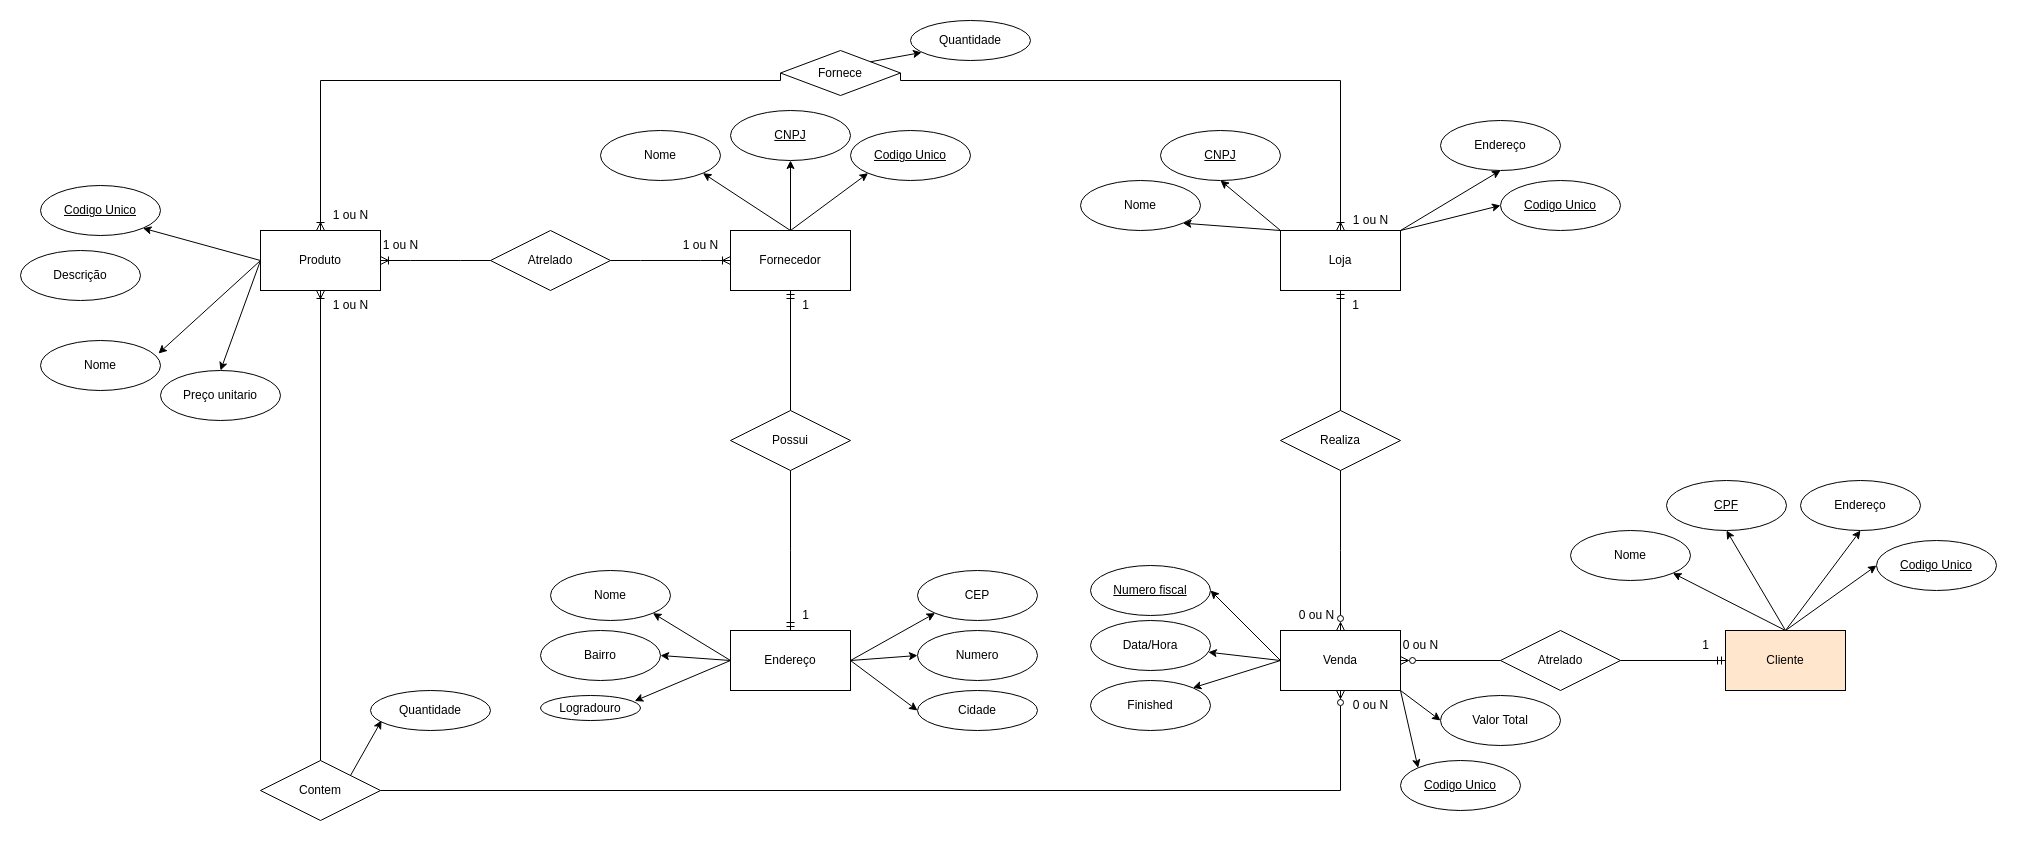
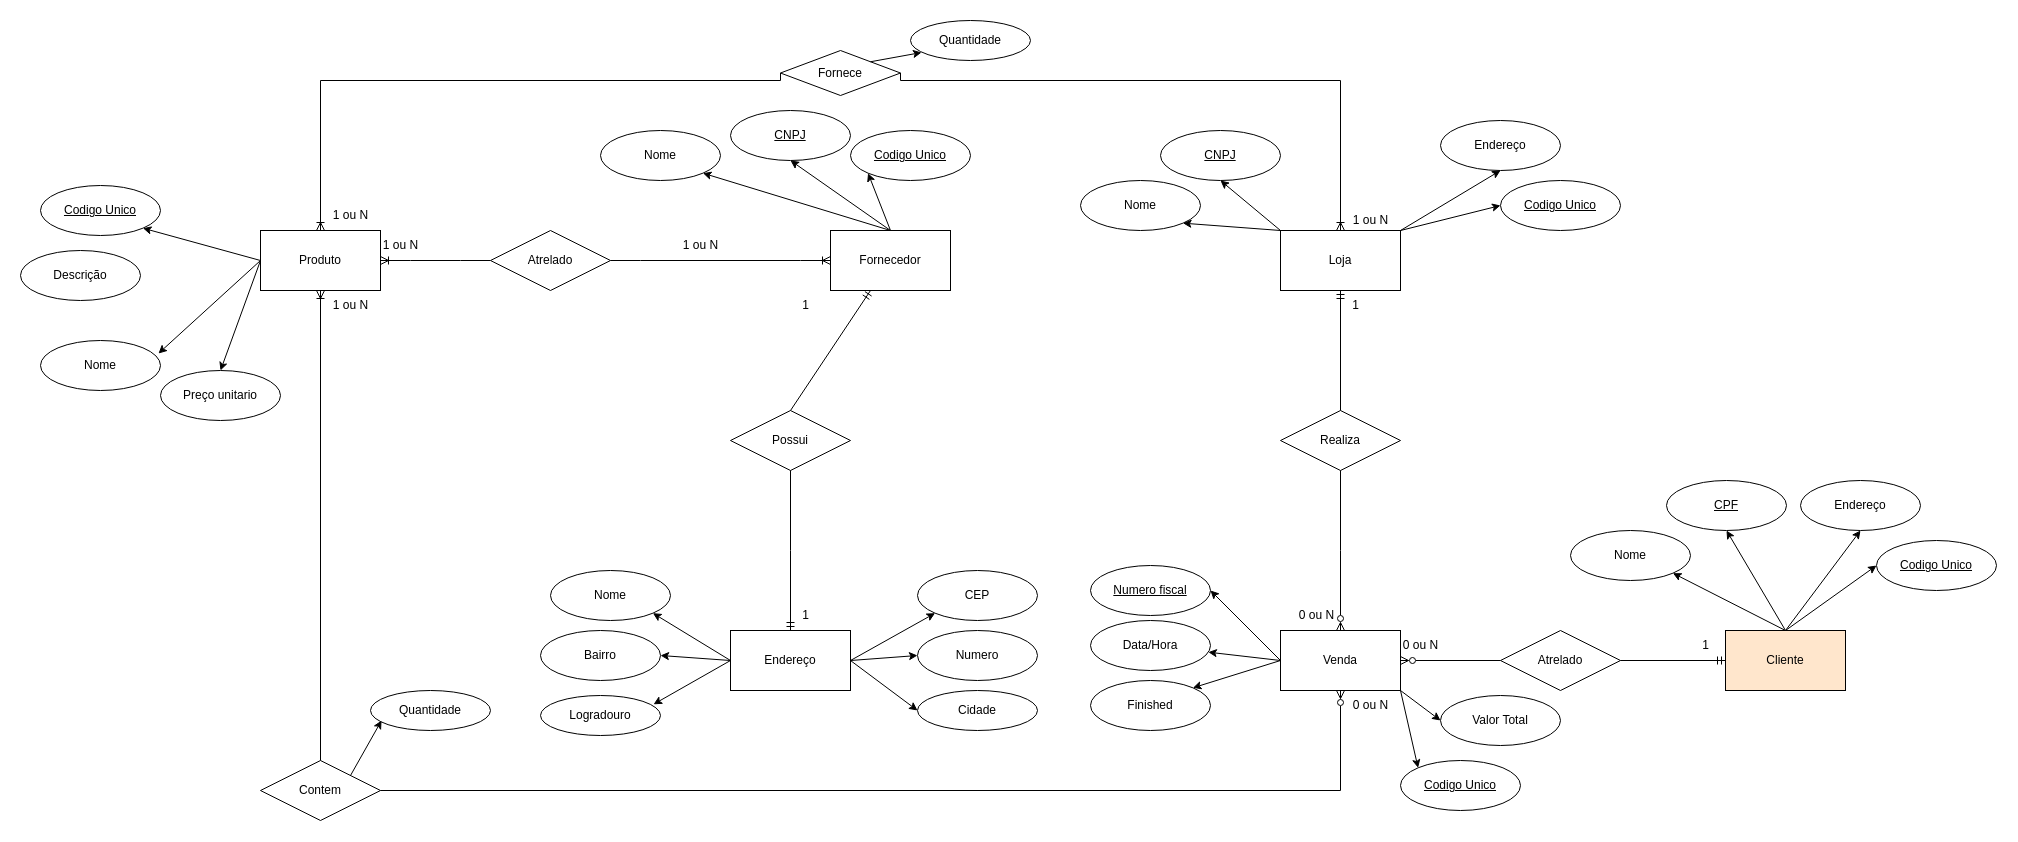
(791, 261) -> (891, 261)
(591, 708) -> (601, 716)
